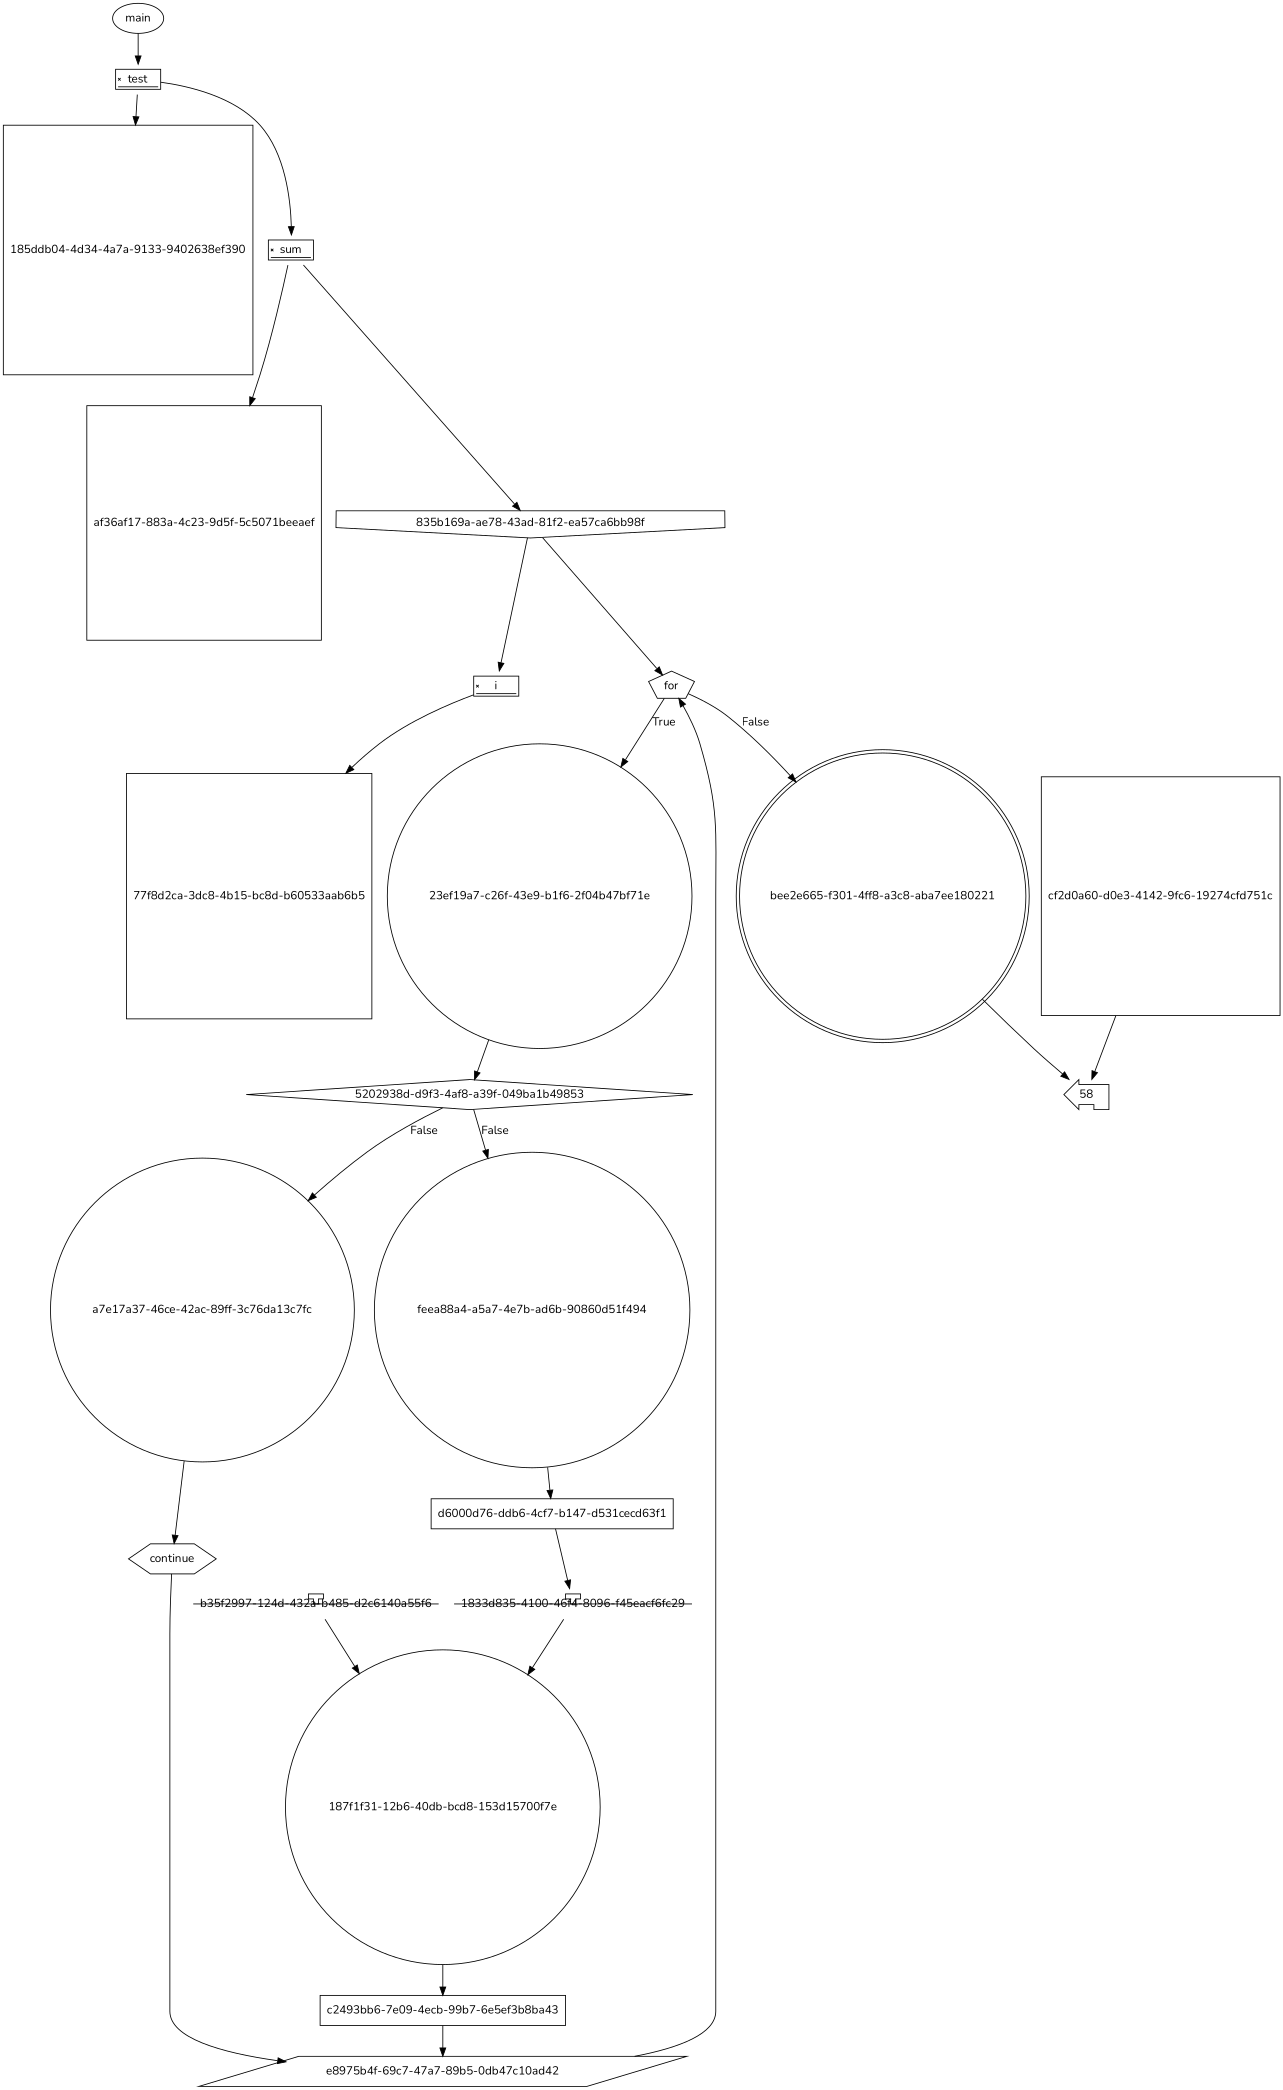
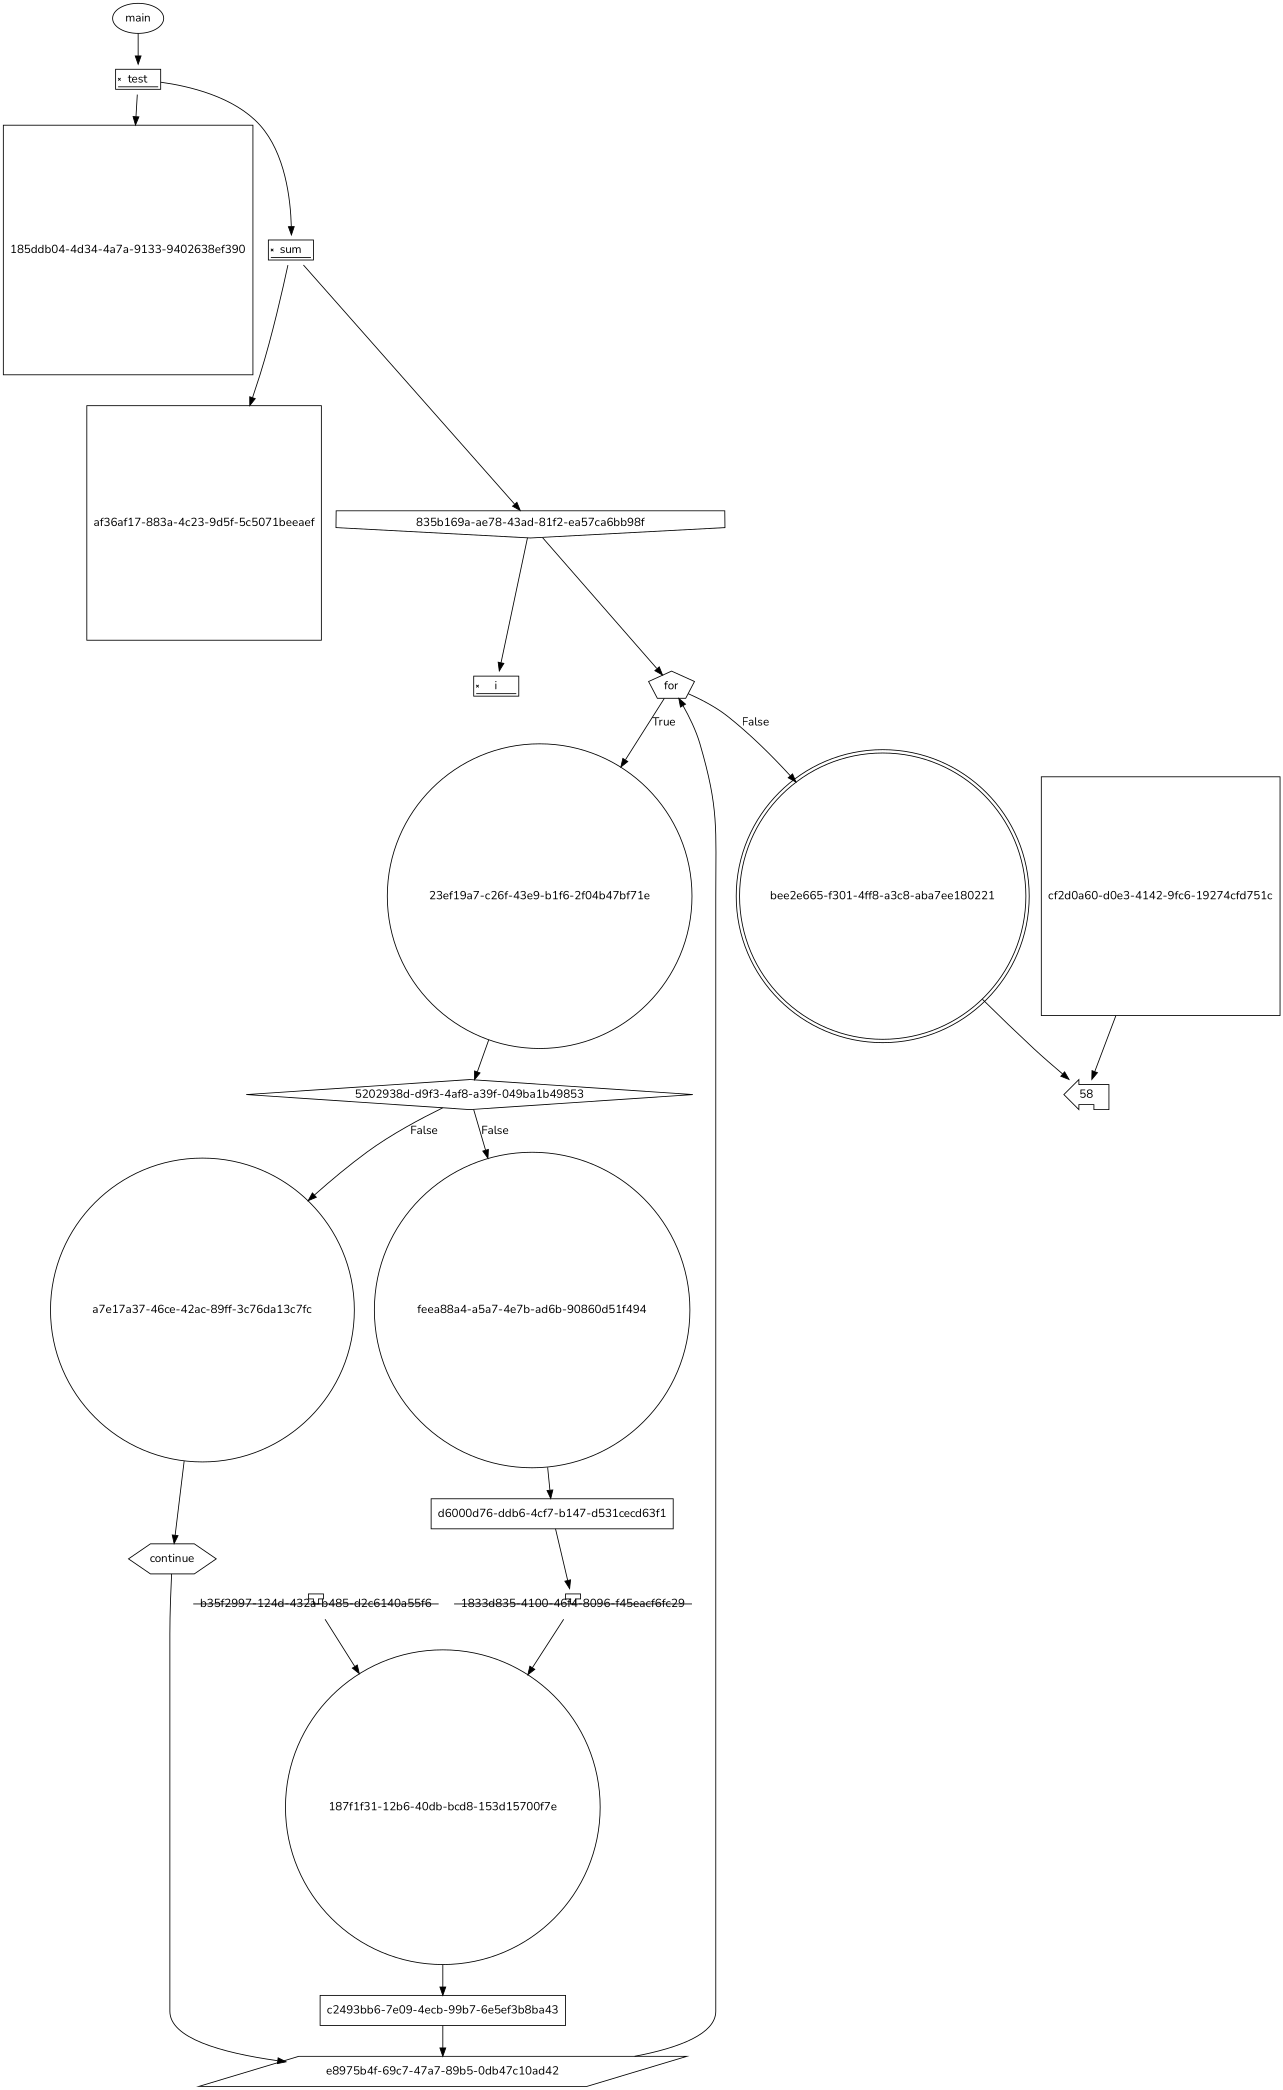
(249, 896) -> none
